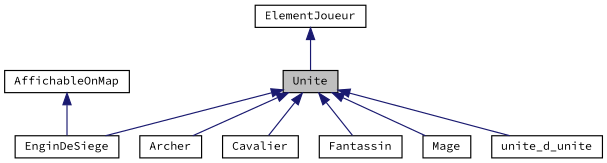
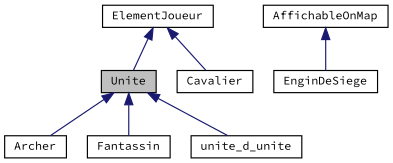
(189, 114) -> none
(282, 119) -> (191, 53)
(447, 147) -> none
